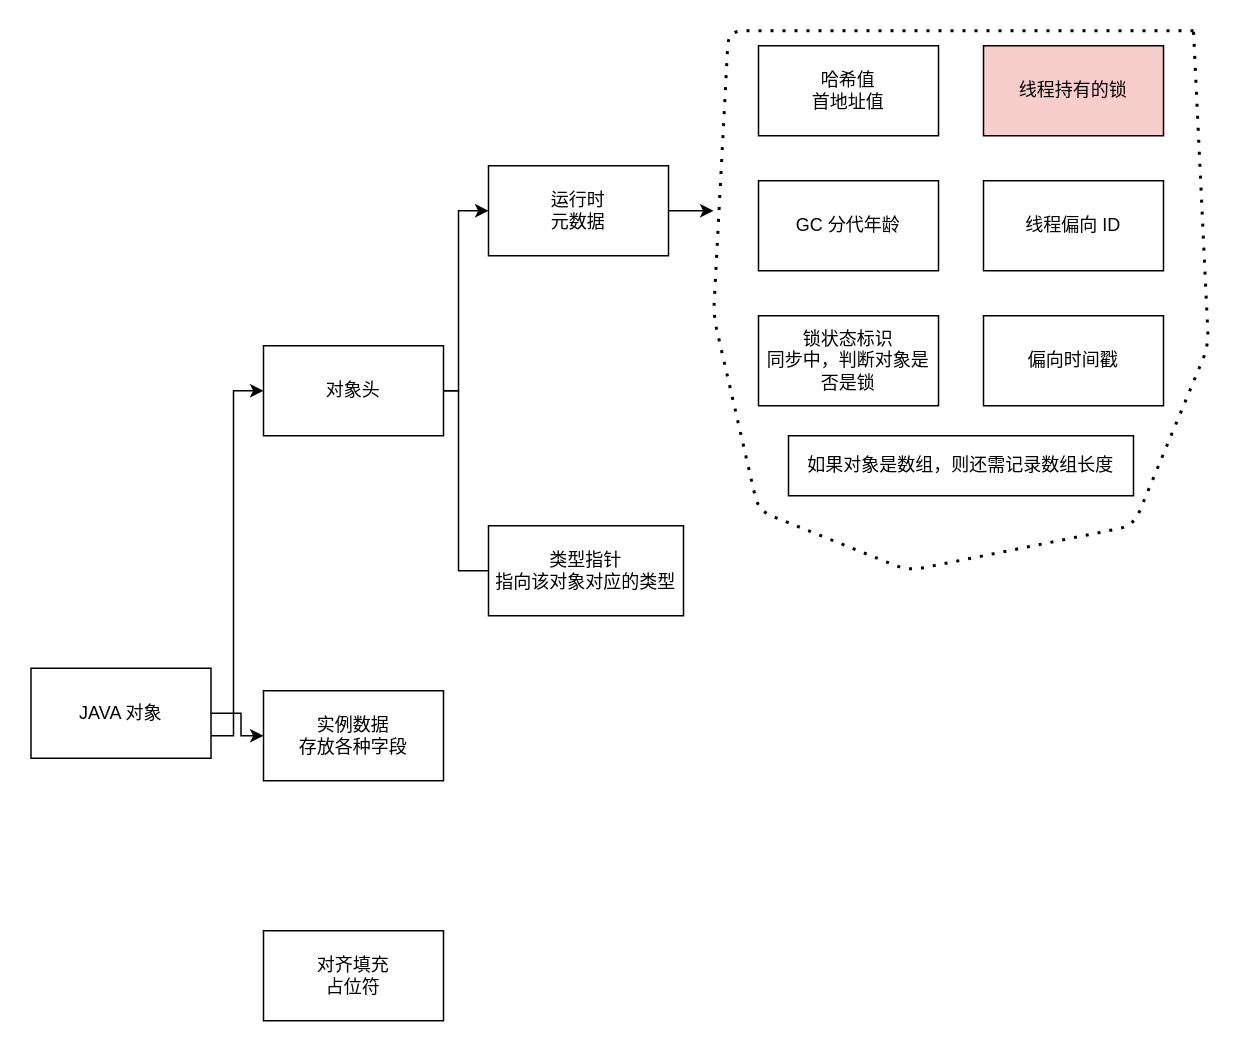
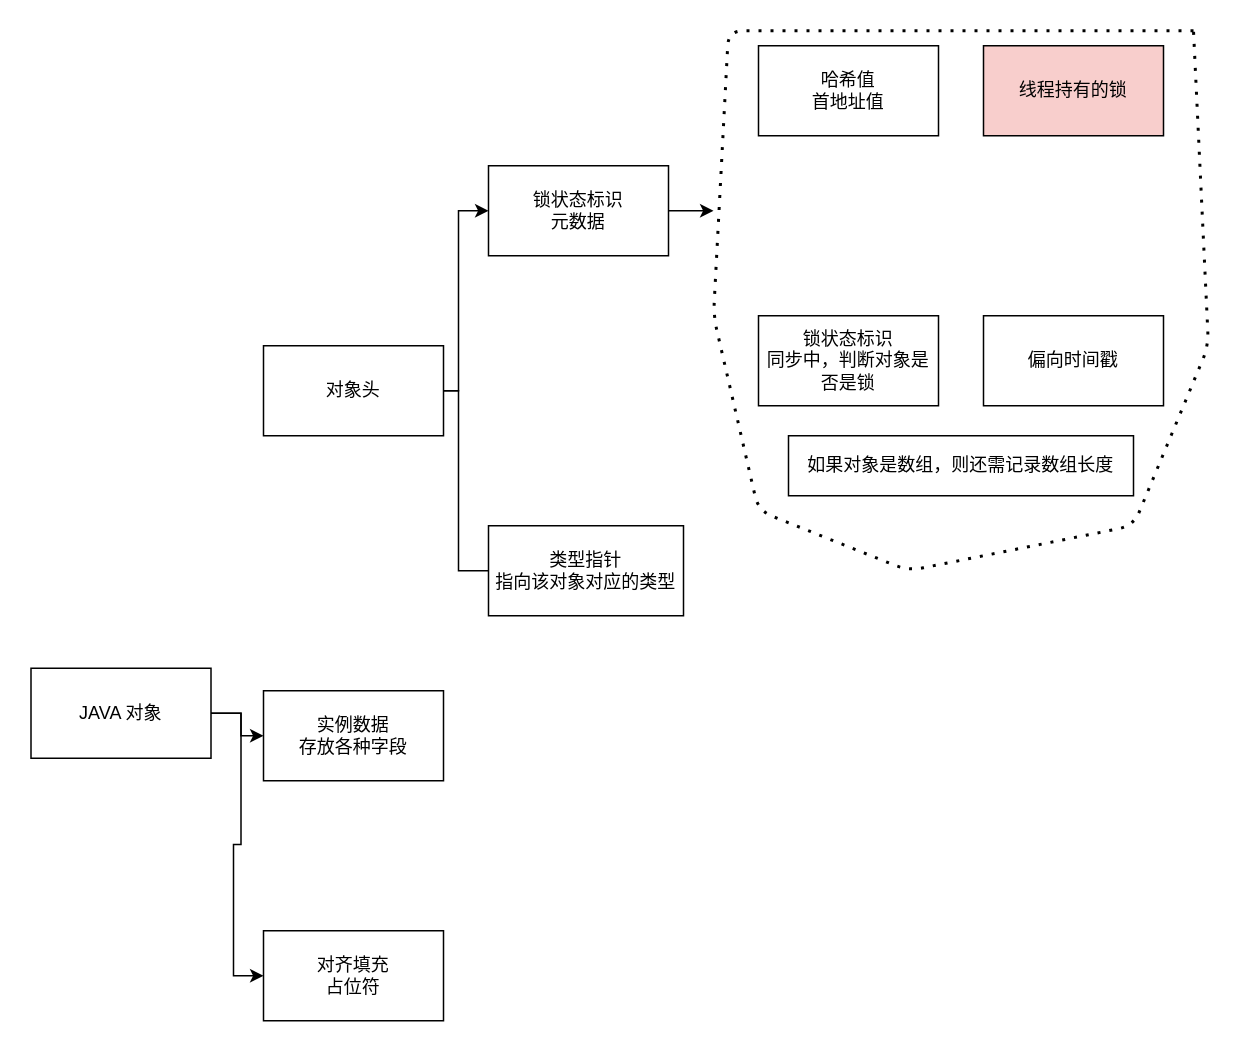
(578, 211) -> (578, 211)
(848, 226) -> none
(1073, 226) -> none
(233, 565) -> none
none -> (233, 864)
